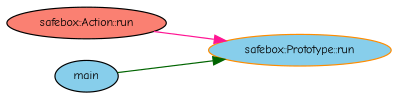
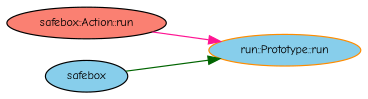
(300, 50) -> (285, 50)
(87, 76) -> (87, 76)
